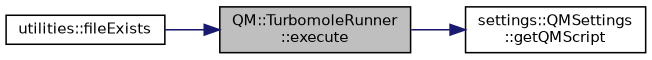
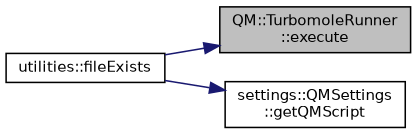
(431, 30) -> (187, 84)
